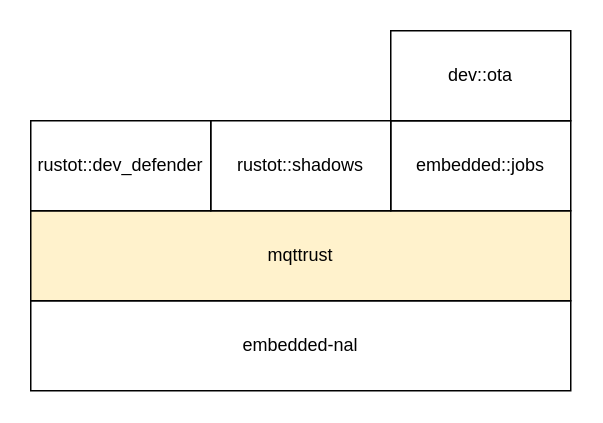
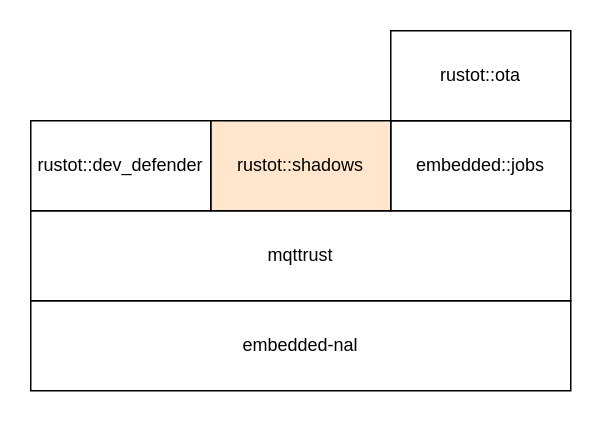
(481, 76) -> (481, 76)
(301, 166) -> (301, 166)
(301, 256) -> (301, 256)
